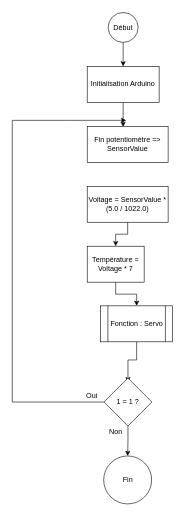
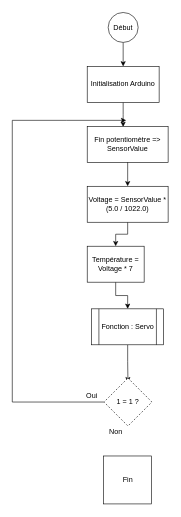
none -> (128, 172)
(137, 324) -> (128, 327)
(128, 402) -> (128, 402)
(128, 450) -> none
(128, 480) -> (128, 480)
